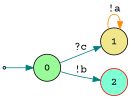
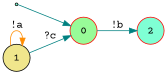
(77, 56) -> (46, 46)
(47, 68) -> (84, 31)
